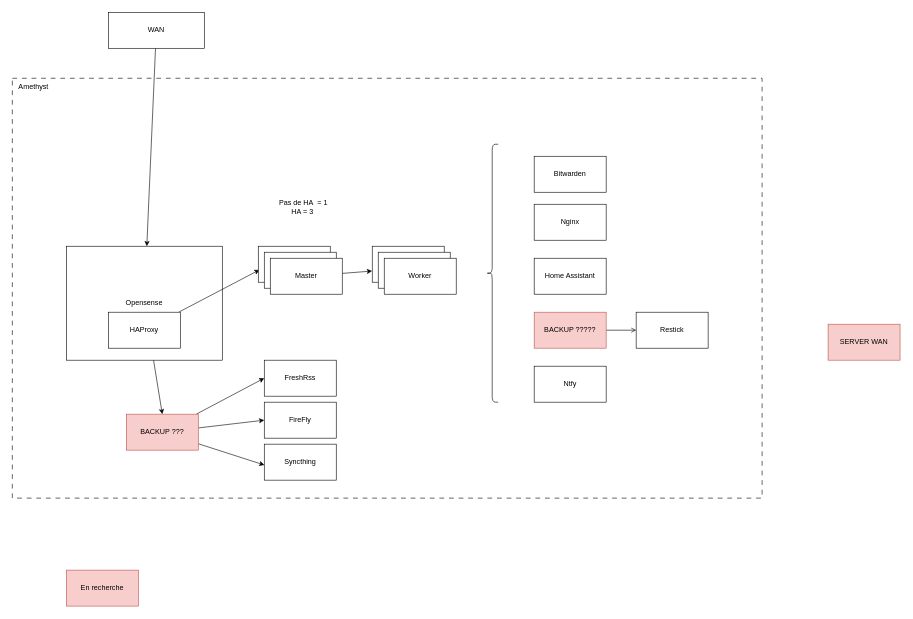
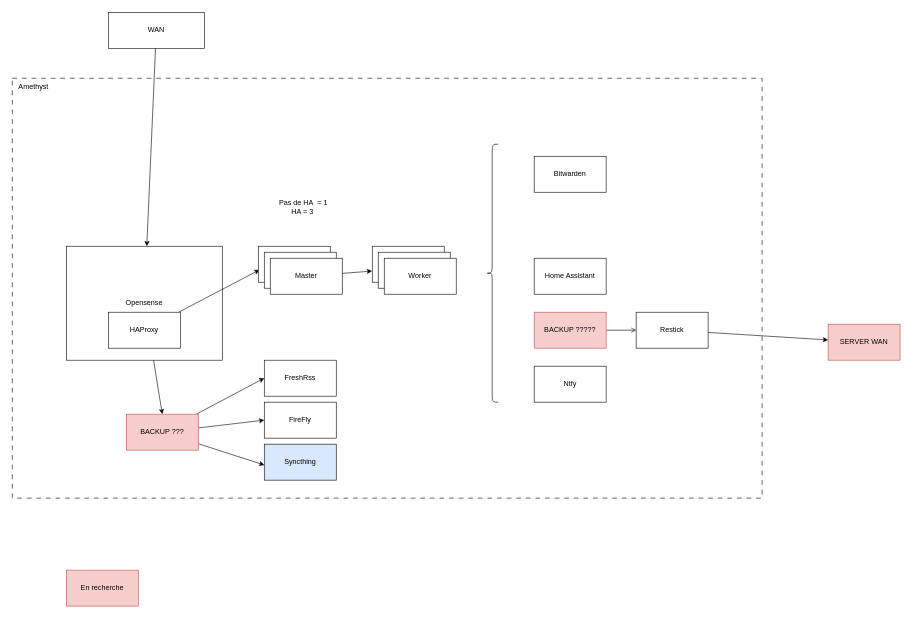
(570, 222) -> none
none -> (725, 334)
(300, 462) -> (300, 462)
